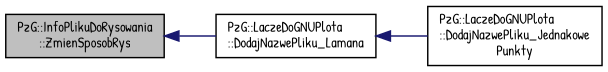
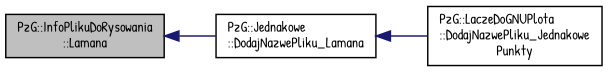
(85, 36) -> (85, 36)
(296, 36) -> (296, 36)
